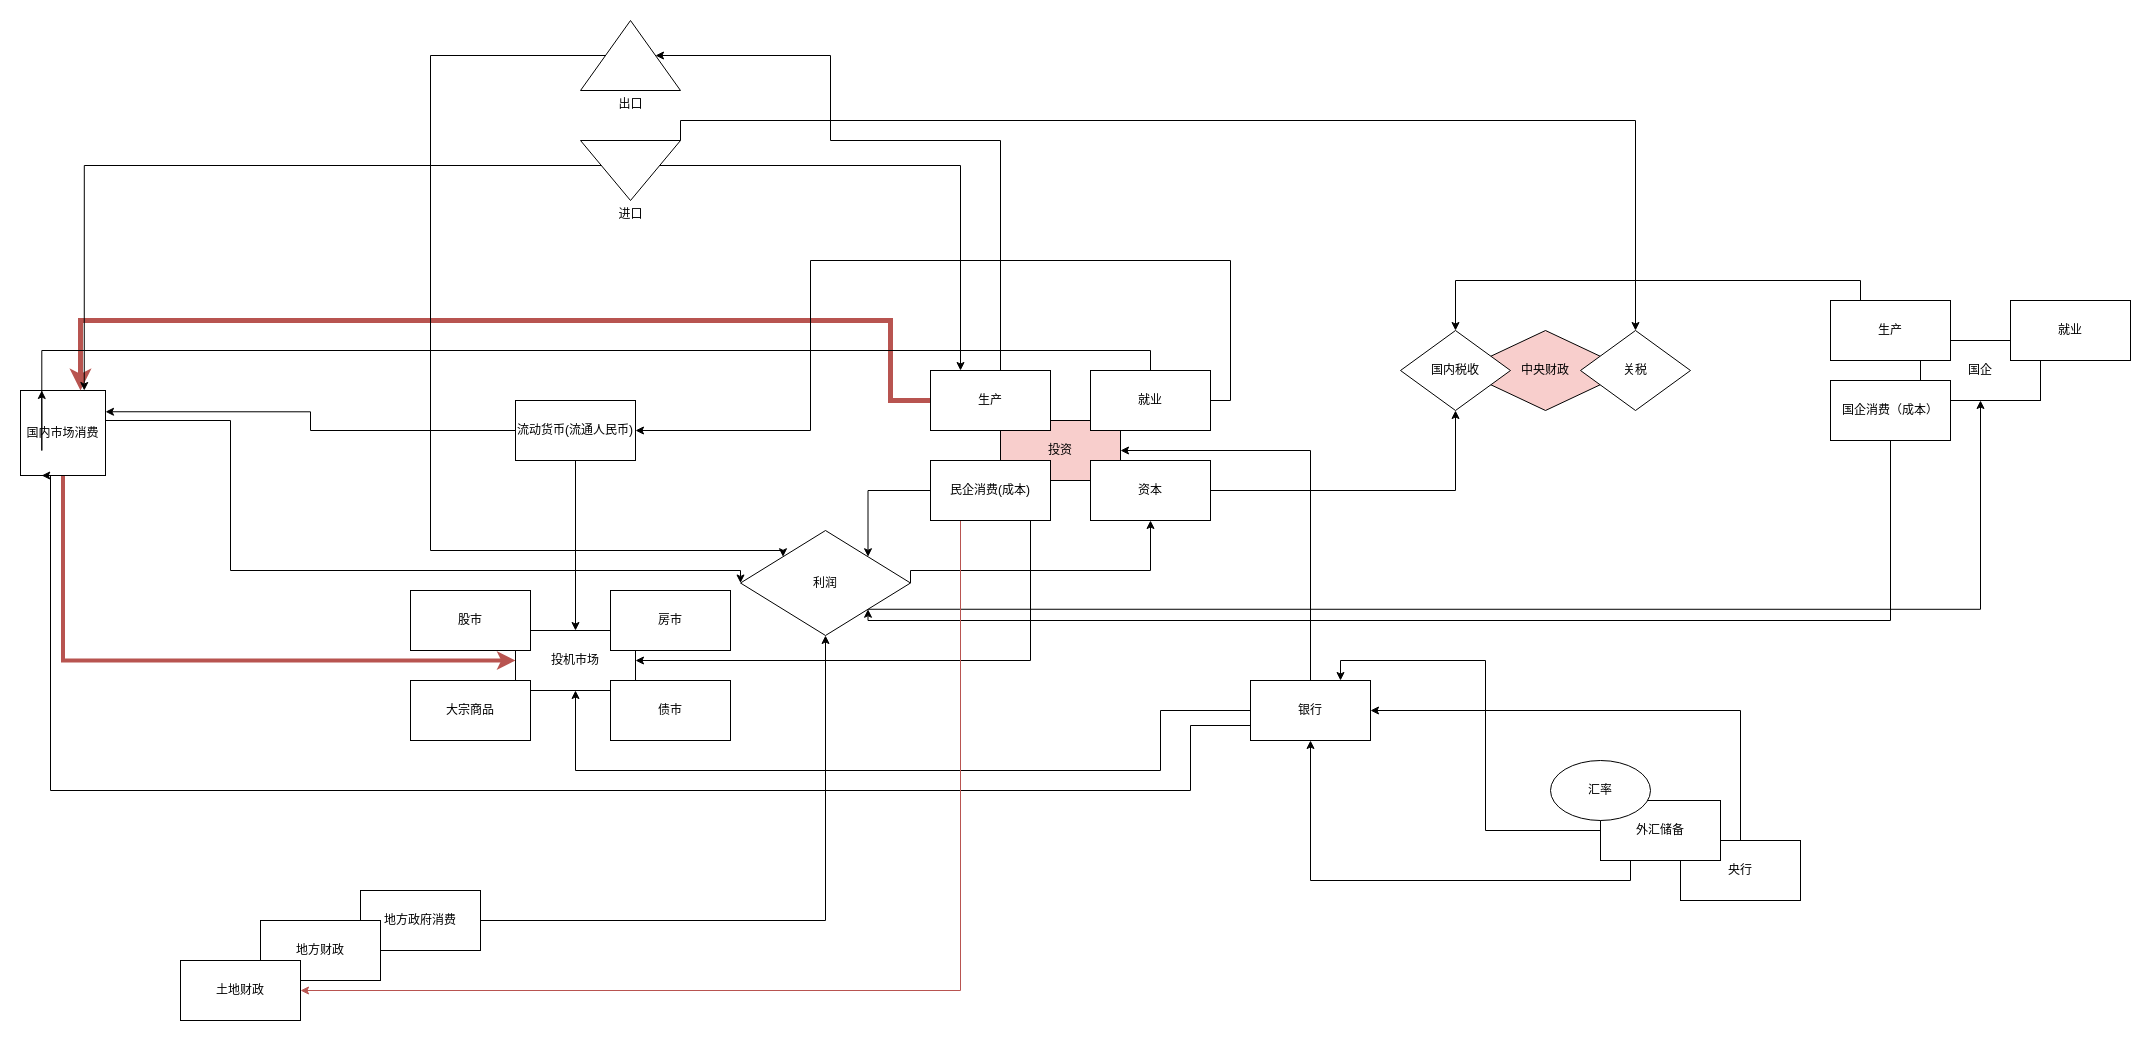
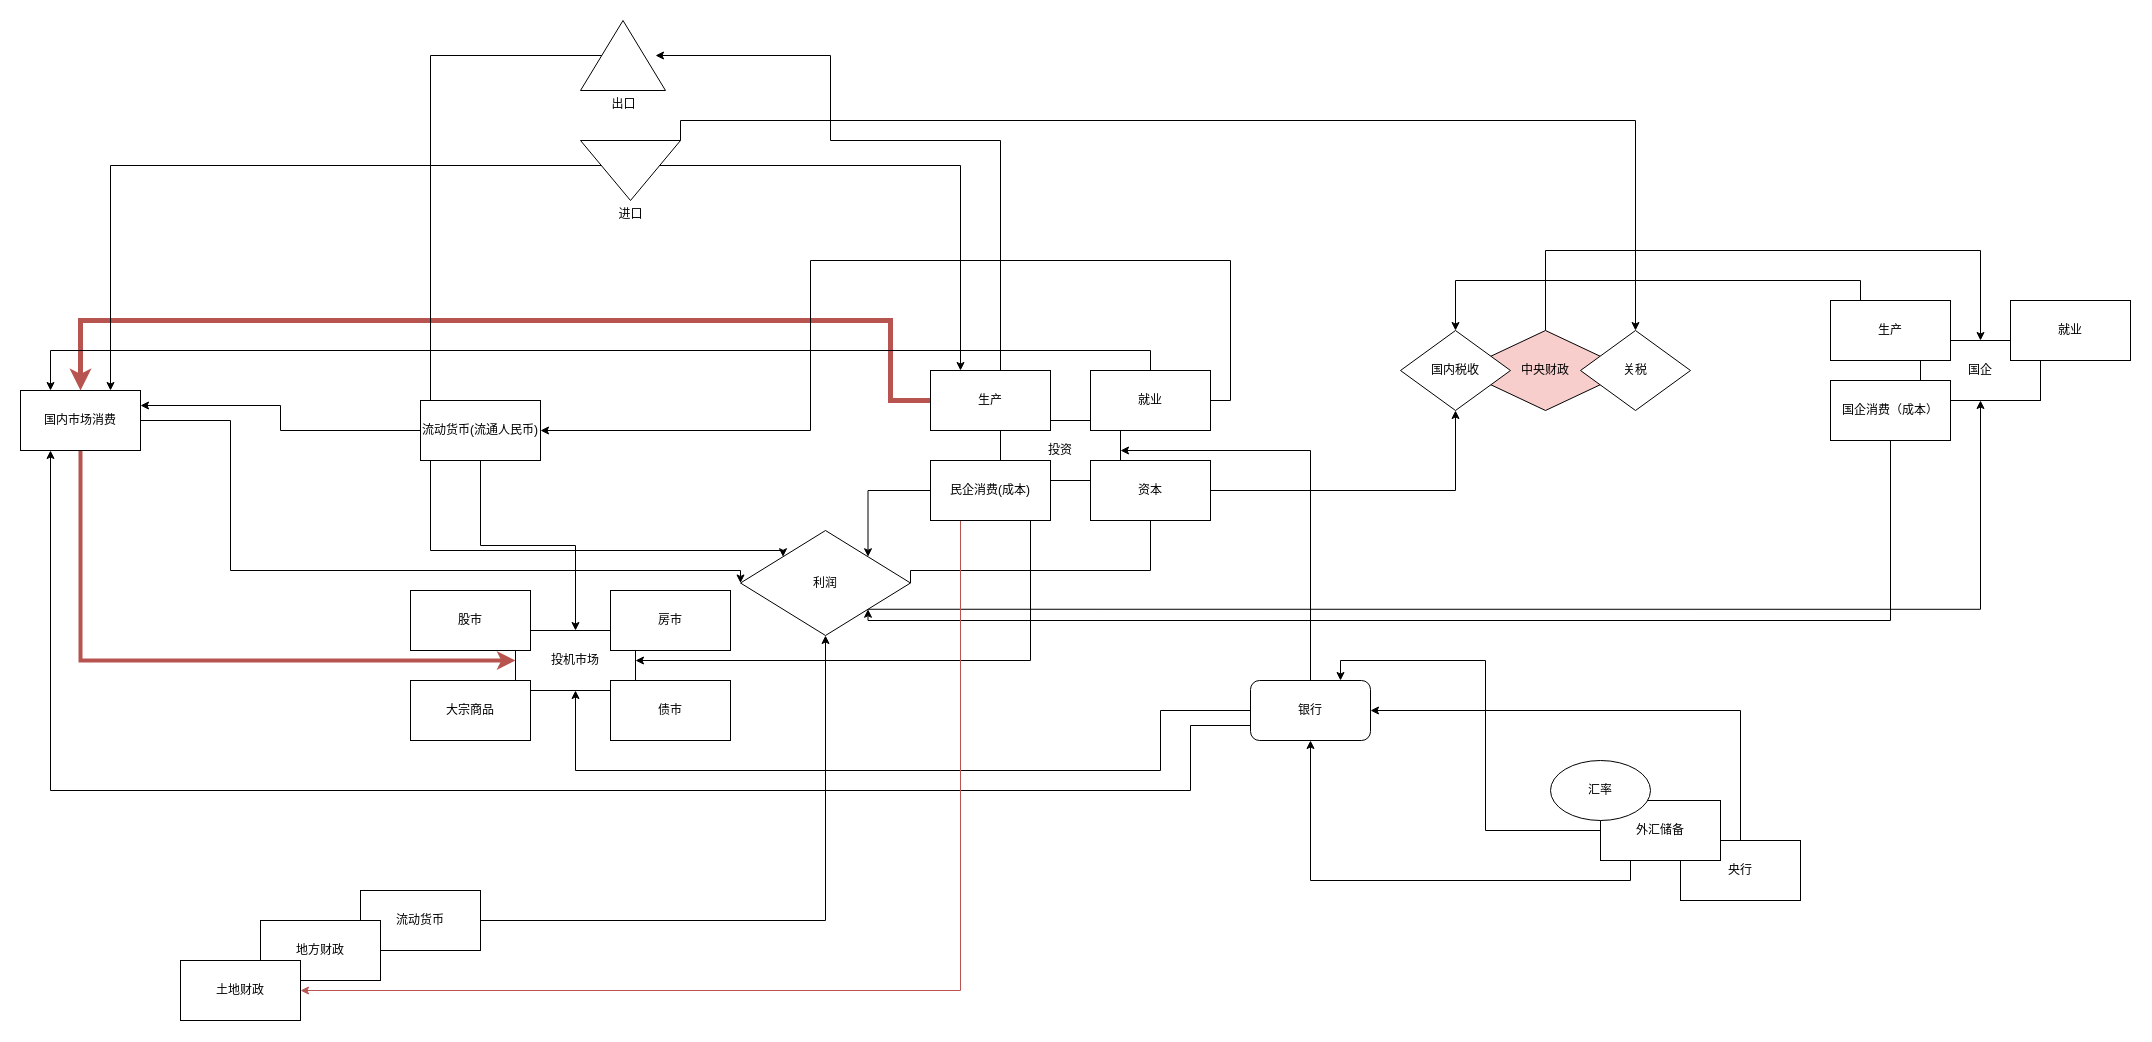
(631, 56) -> (623, 56)
none -> (1765, 251)
(576, 431) -> (481, 431)
(63, 433) -> (81, 421)
(1061, 451) -> (1061, 451)
(1151, 528) -> (1151, 526)
(1311, 711) -> (1311, 711)
(421, 921) -> (421, 921)
